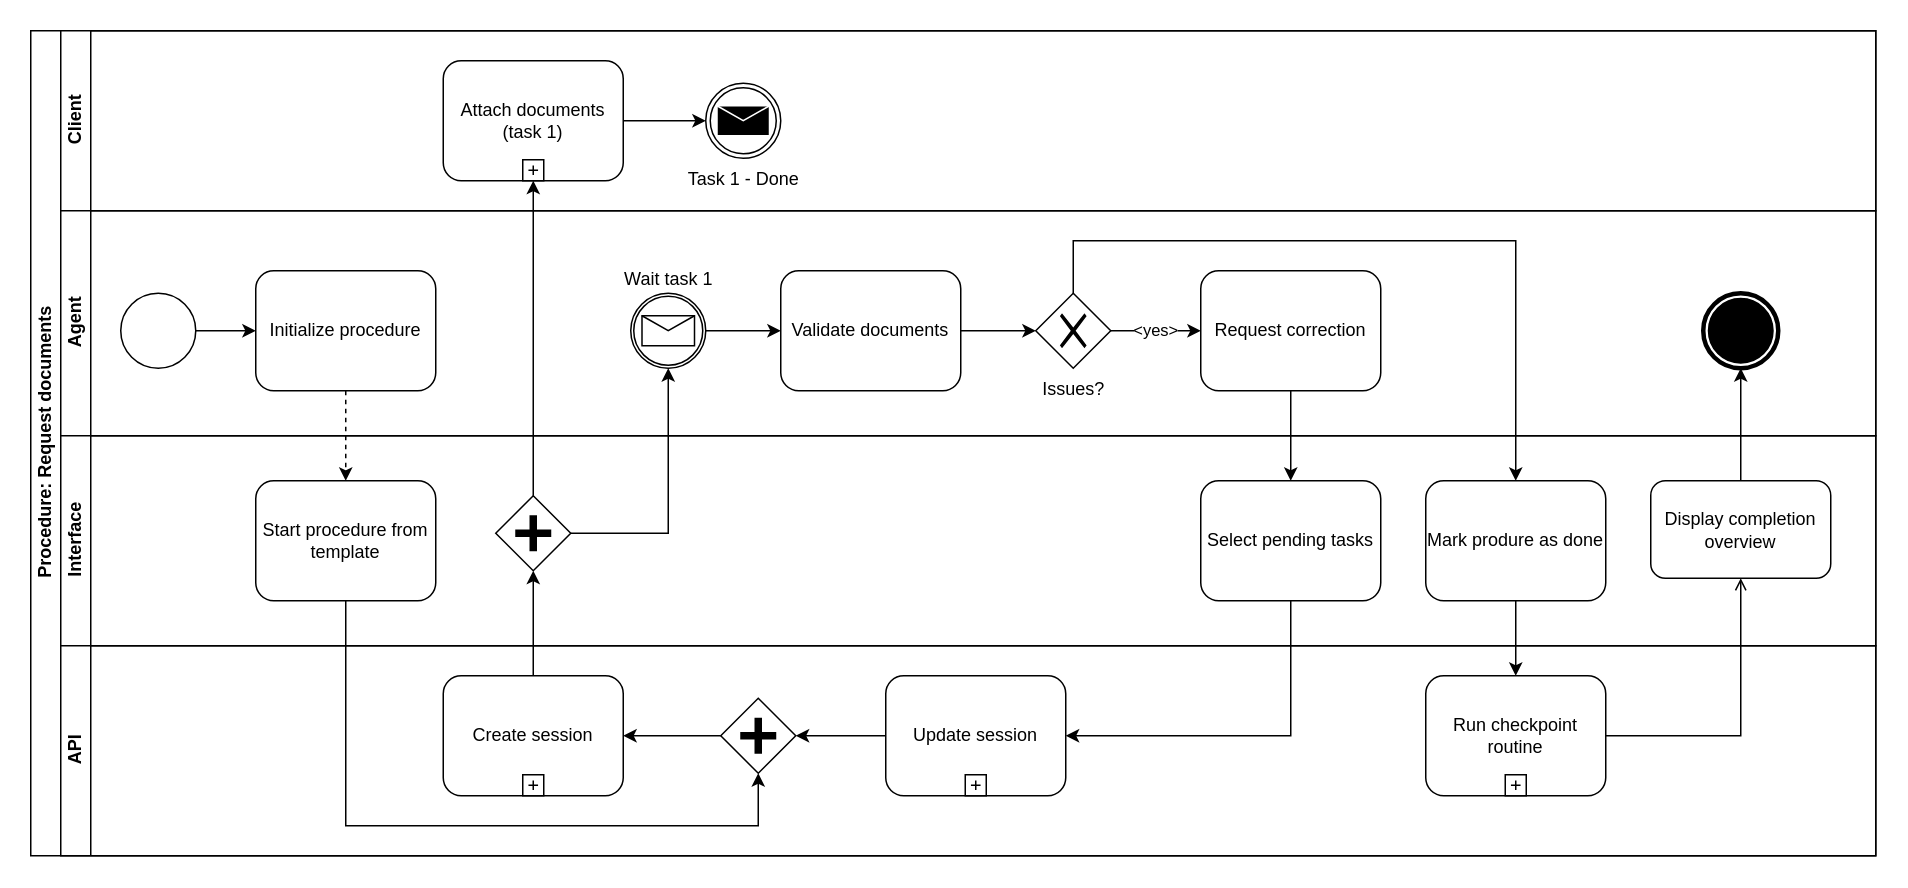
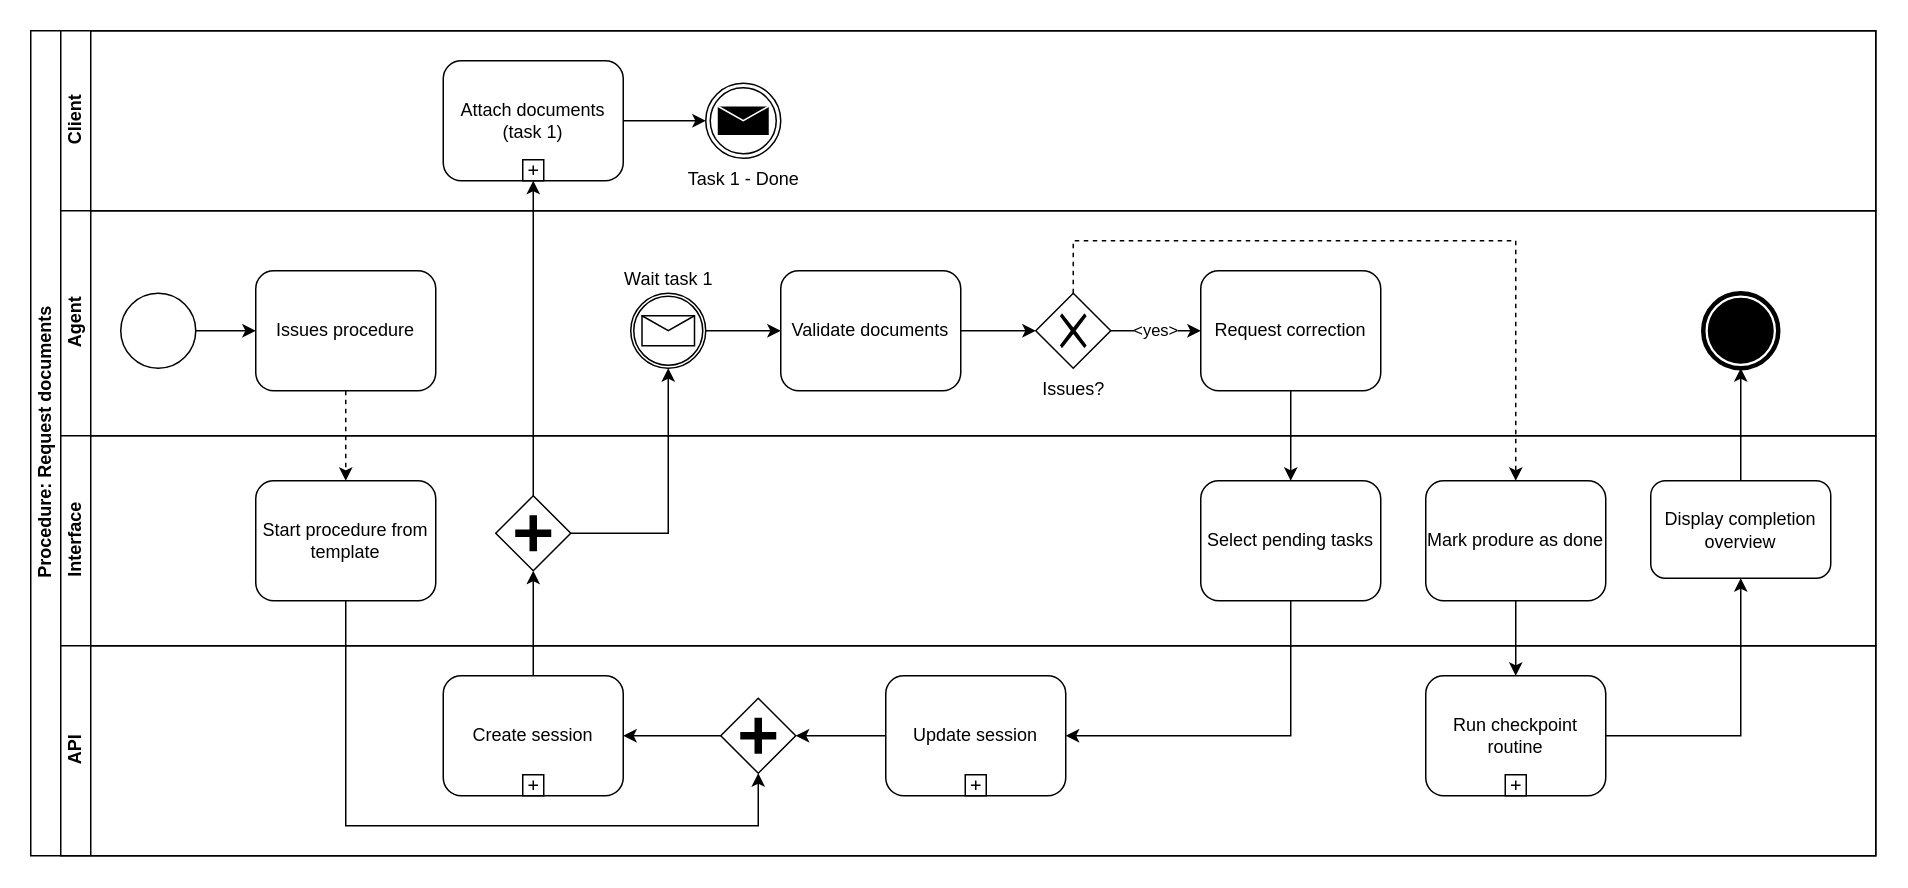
(1383, 241) -> (1383, 241)
(346, 331) -> (346, 331)
(1741, 587) -> (1741, 590)
